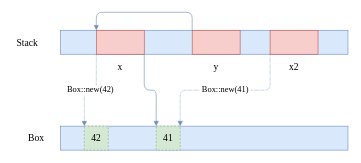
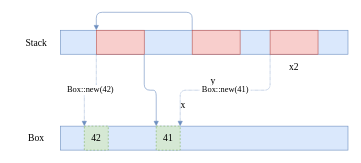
(27, 42) -> (36, 42)
(120, 66) -> (183, 105)
(216, 66) -> (213, 81)
